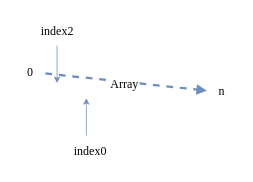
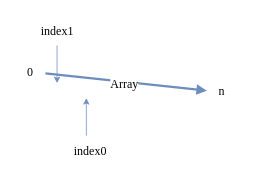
(57, 30) -> (57, 30)
(80, 77) -> (80, 77)
